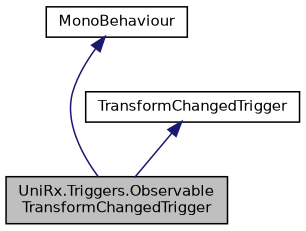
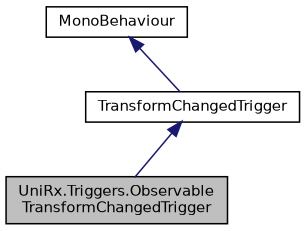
(71, 113) -> (160, 70)
